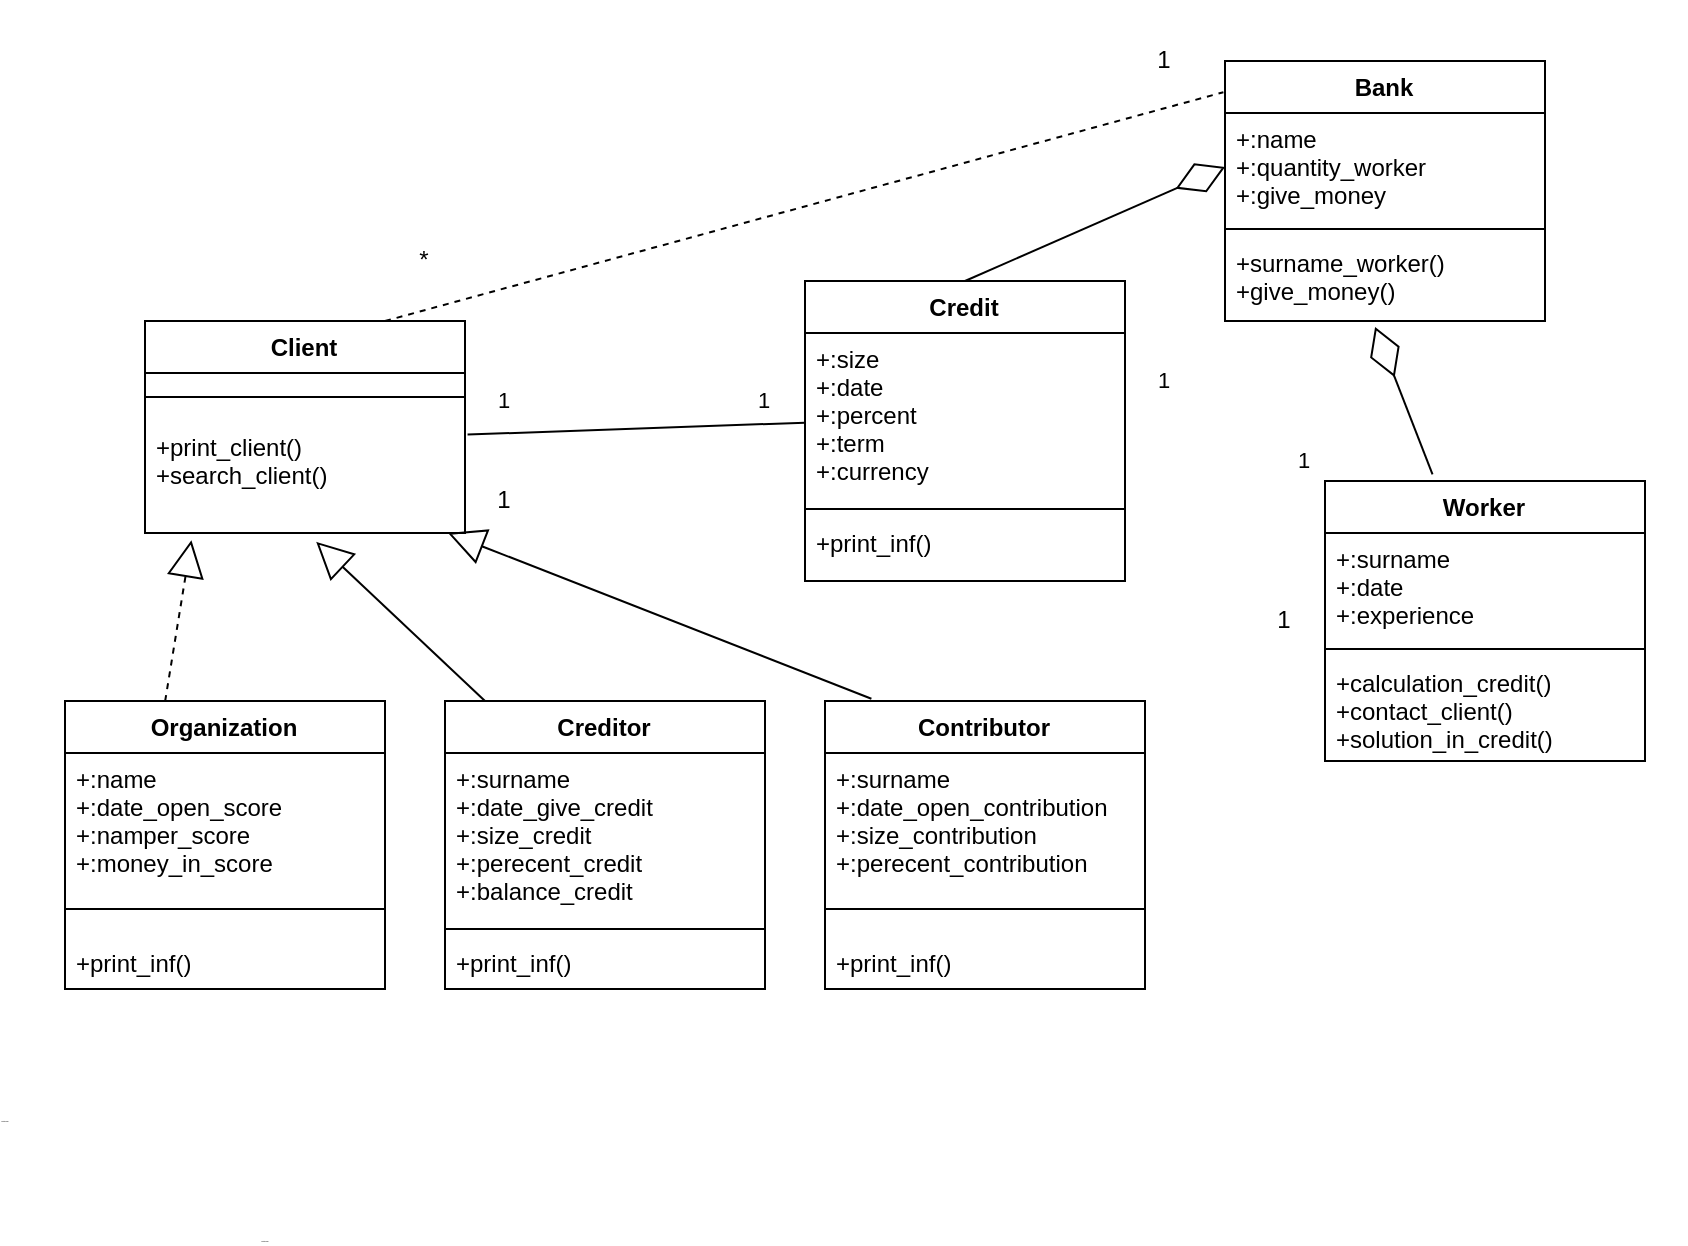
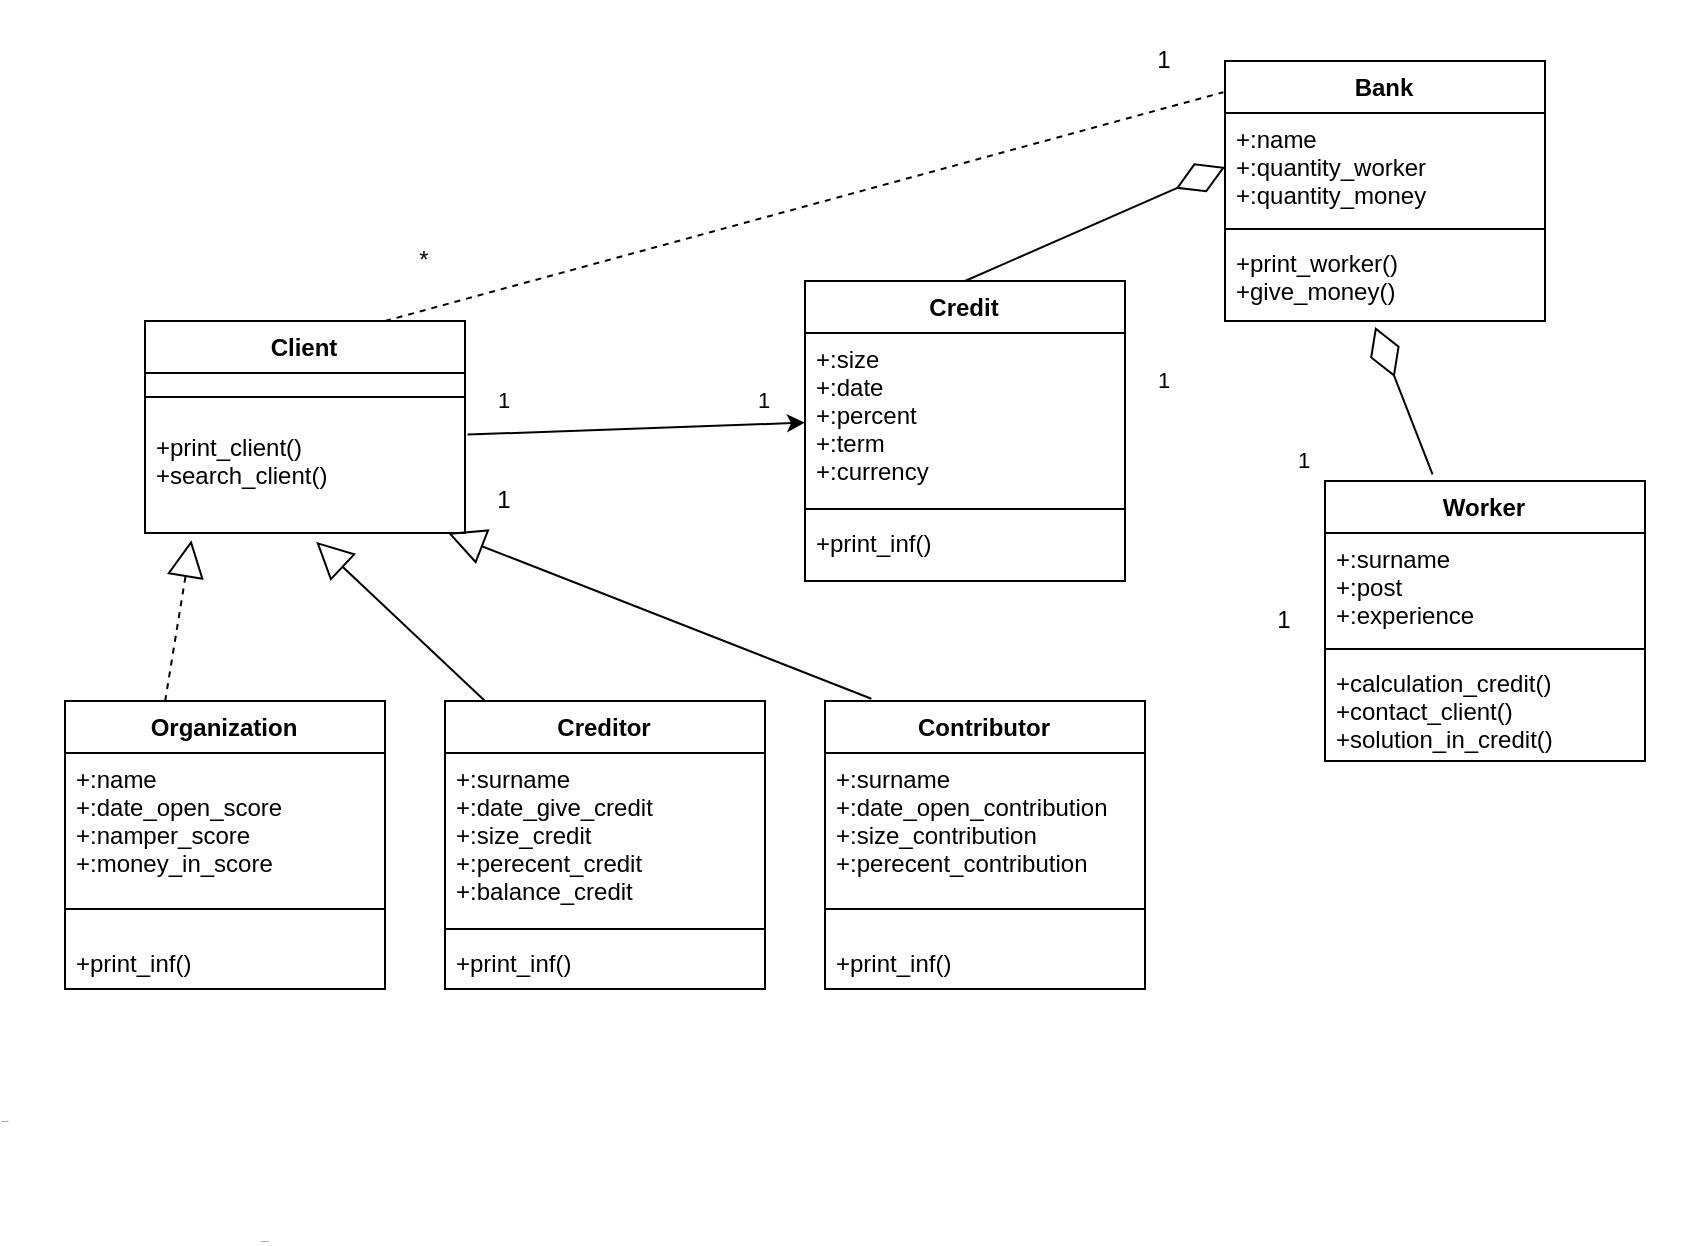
(1273, 140) -> (1273, 140)
(1350, 264) -> (1334, 264)
(795, 423) -> (790, 423)
(1393, 560) -> (1393, 560)
